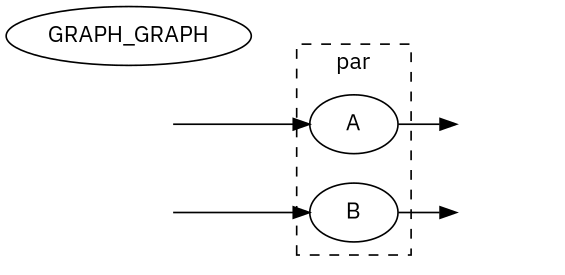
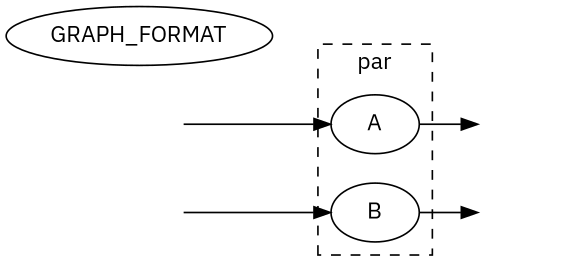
(129, 36) -> (139, 36)
